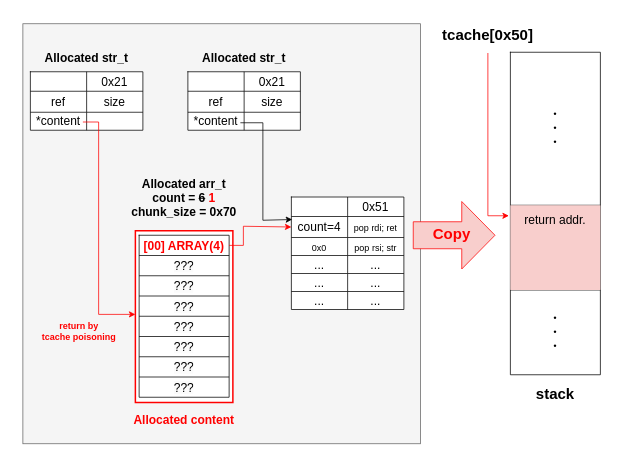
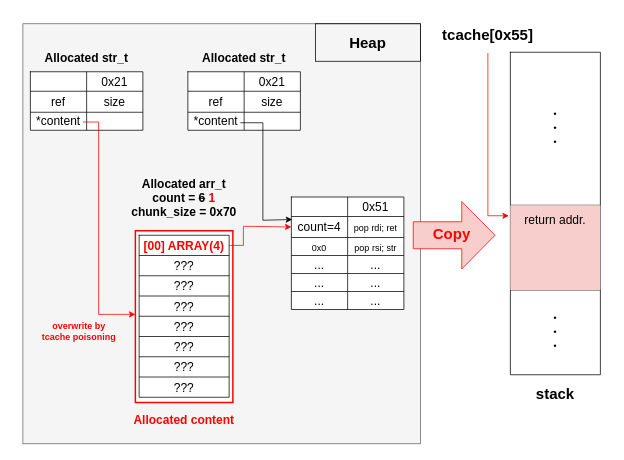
(488, 34) -> (488, 34)
none -> (368, 42)
(79, 331) -> (79, 331)
